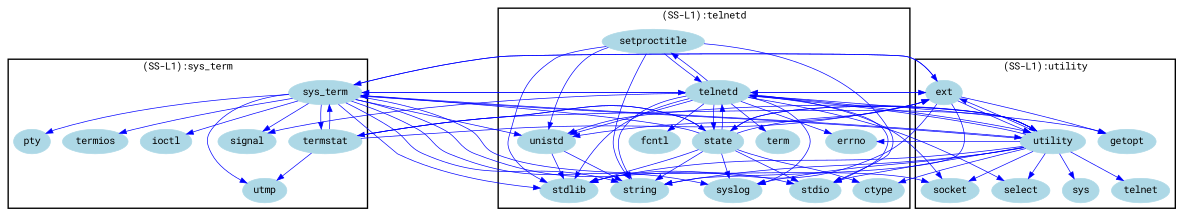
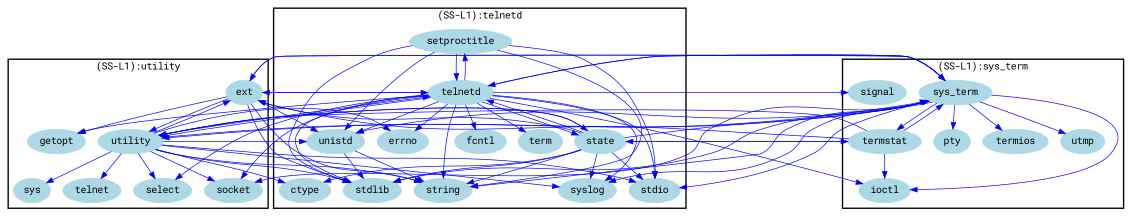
(289, 116) -> none
none -> (674, 135)
(297, 164) -> (885, 163)
